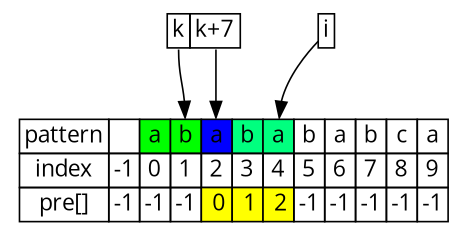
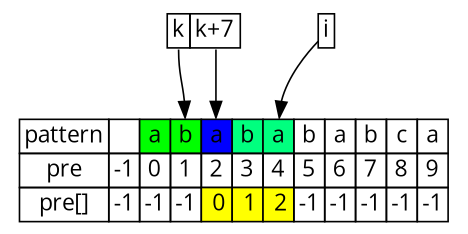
(64, 170) -> (64, 170)
